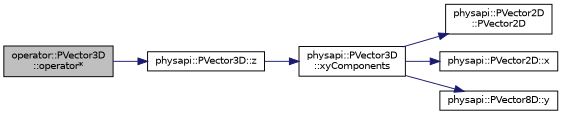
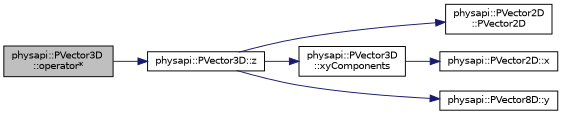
(421, 42) -> (336, 33)
(58, 61) -> (58, 61)
(430, 82) -> (332, 90)
